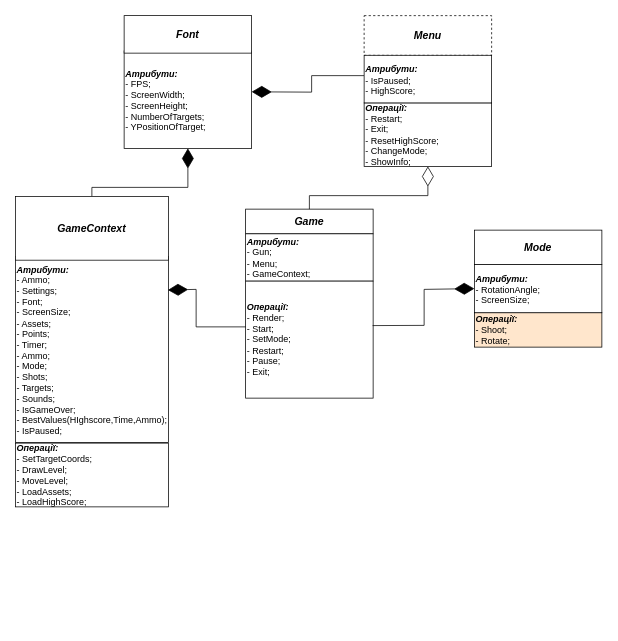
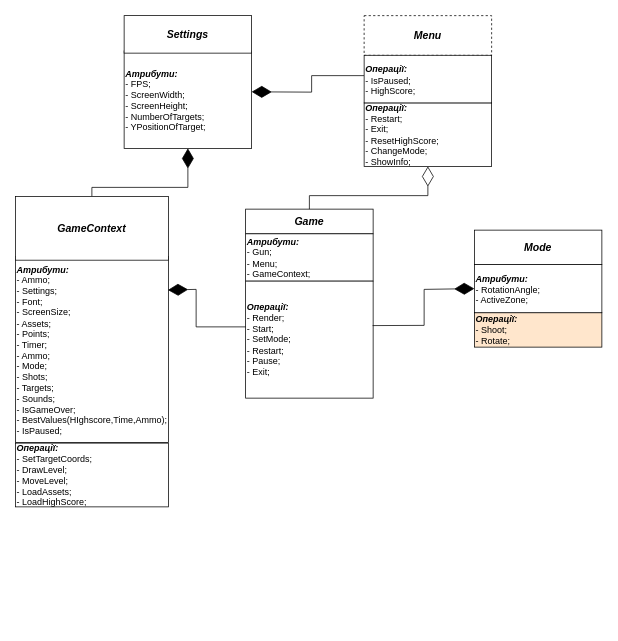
(188, 34) -> (188, 34)
(392, 79) -> (392, 79)
(513, 288) -> (513, 288)
